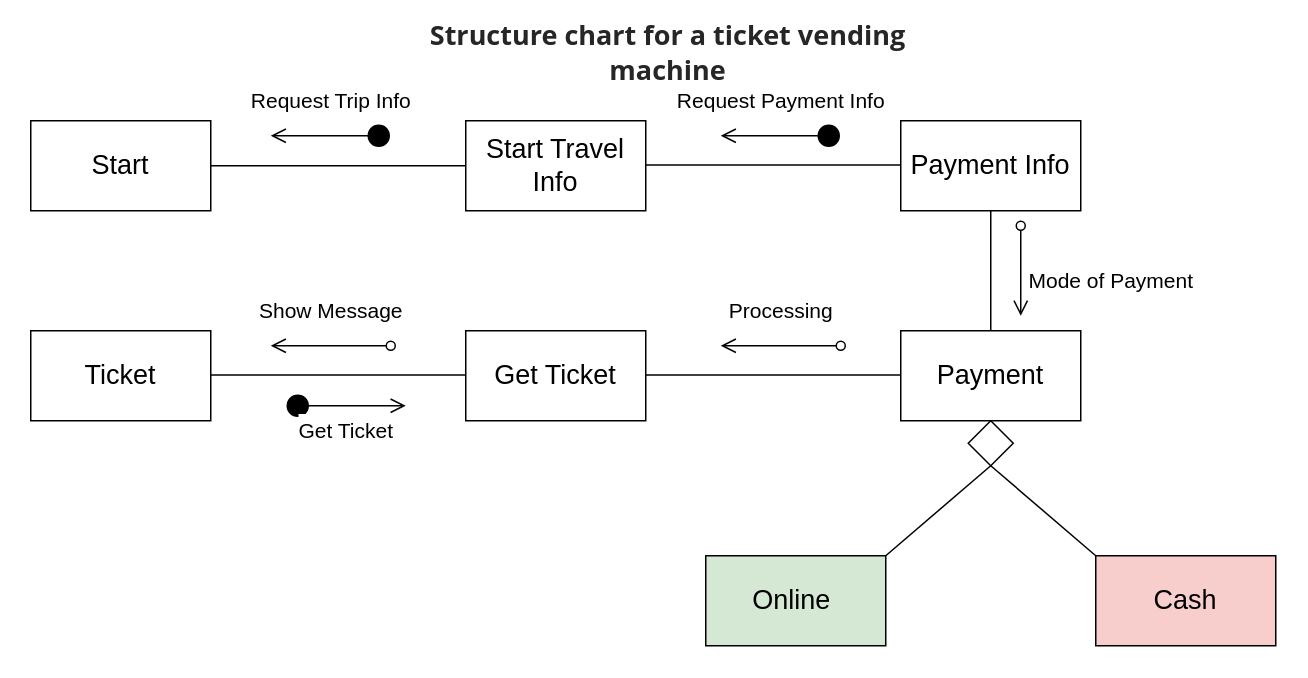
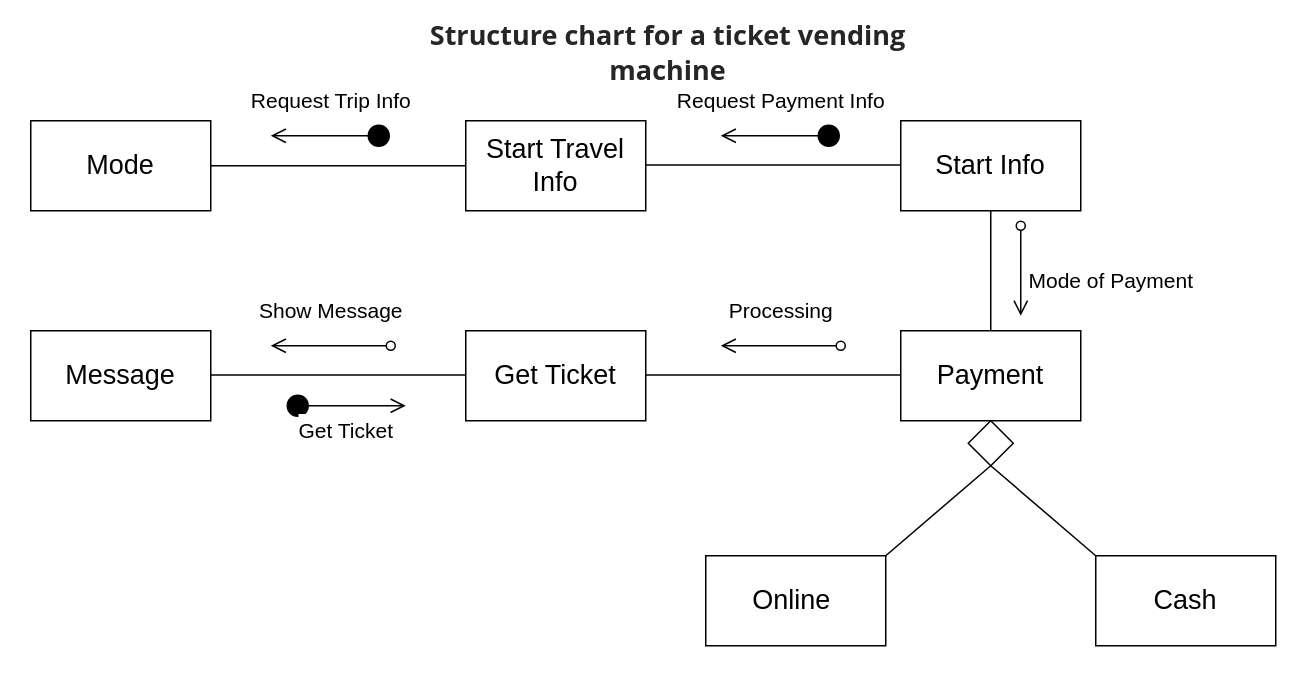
(121, 166) -> (121, 166)
(991, 166) -> (991, 166)
(121, 376) -> (121, 376)
(796, 601) -> (796, 601)
(1186, 601) -> (1186, 601)
